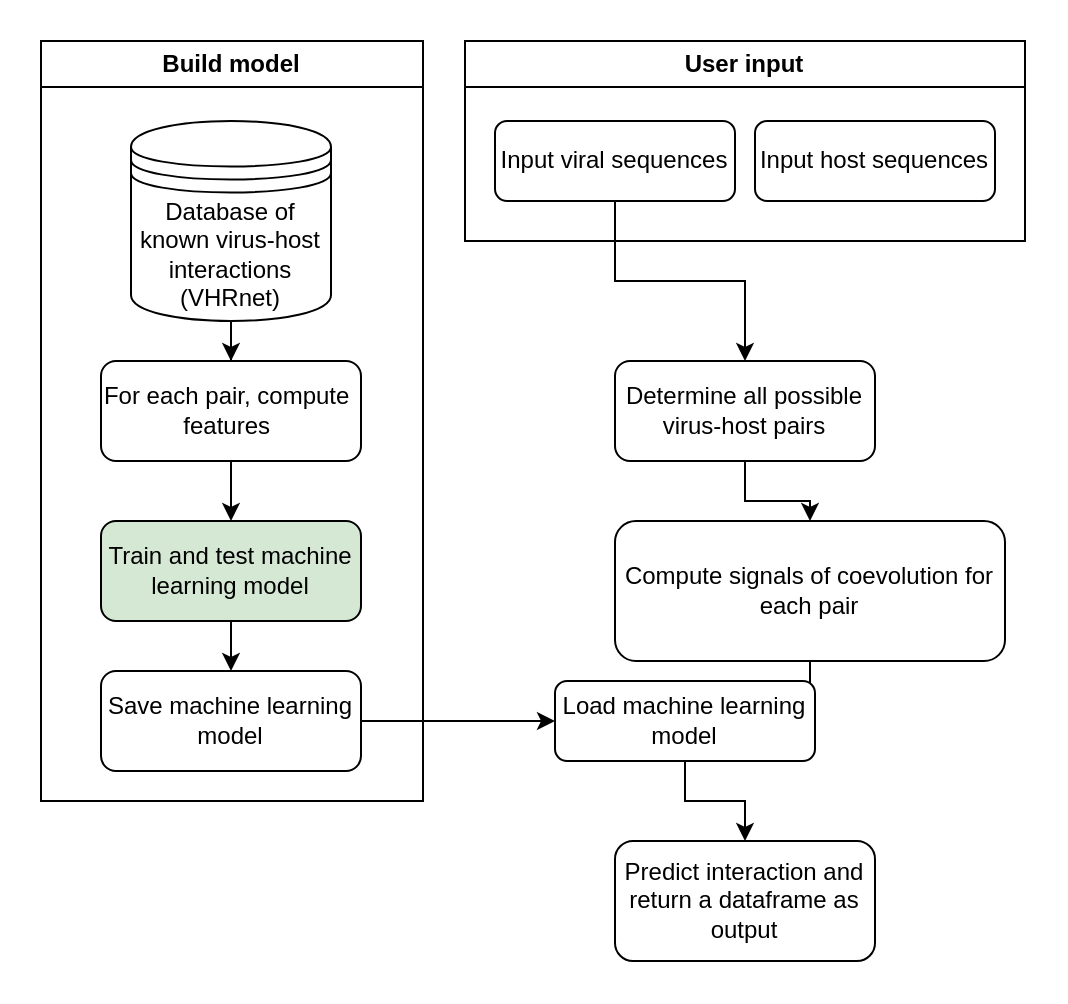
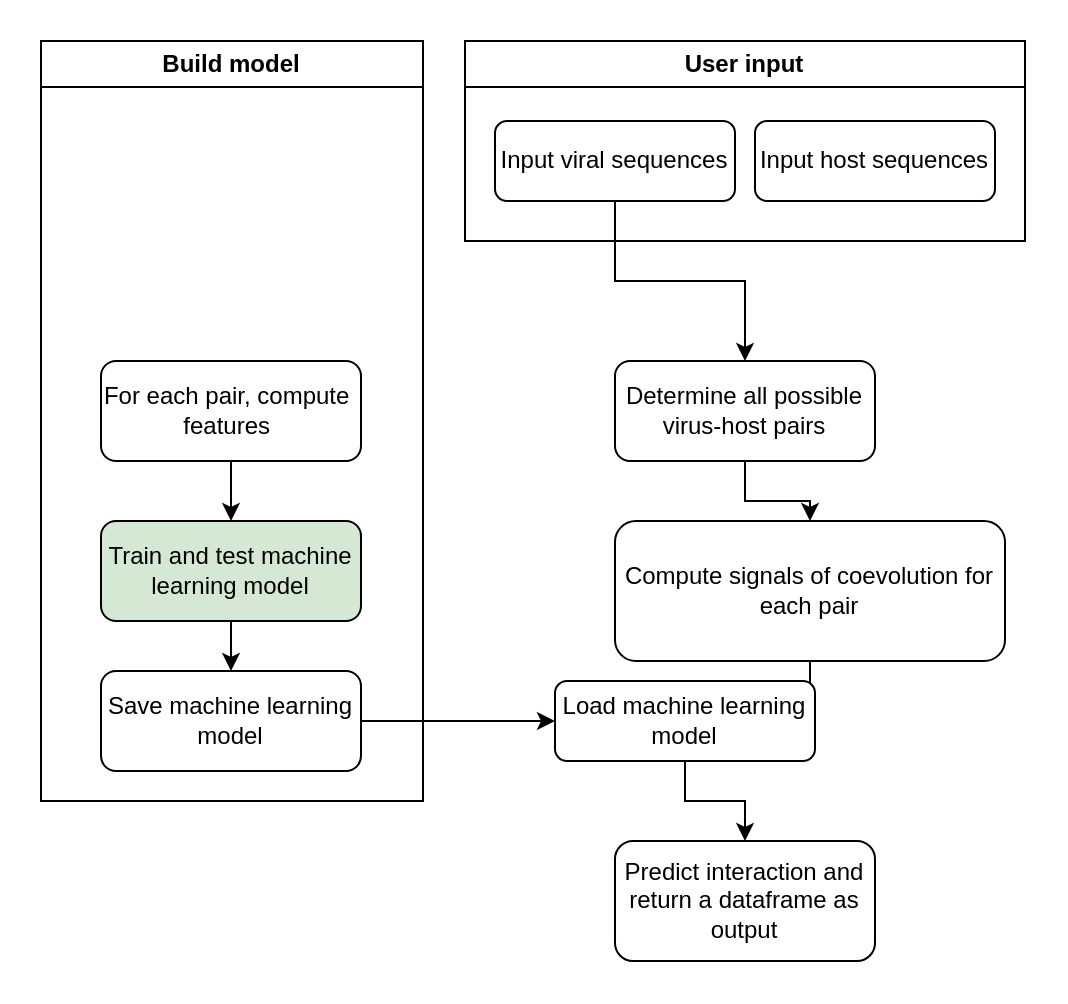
(231, 221) -> none
(231, 348) -> none
